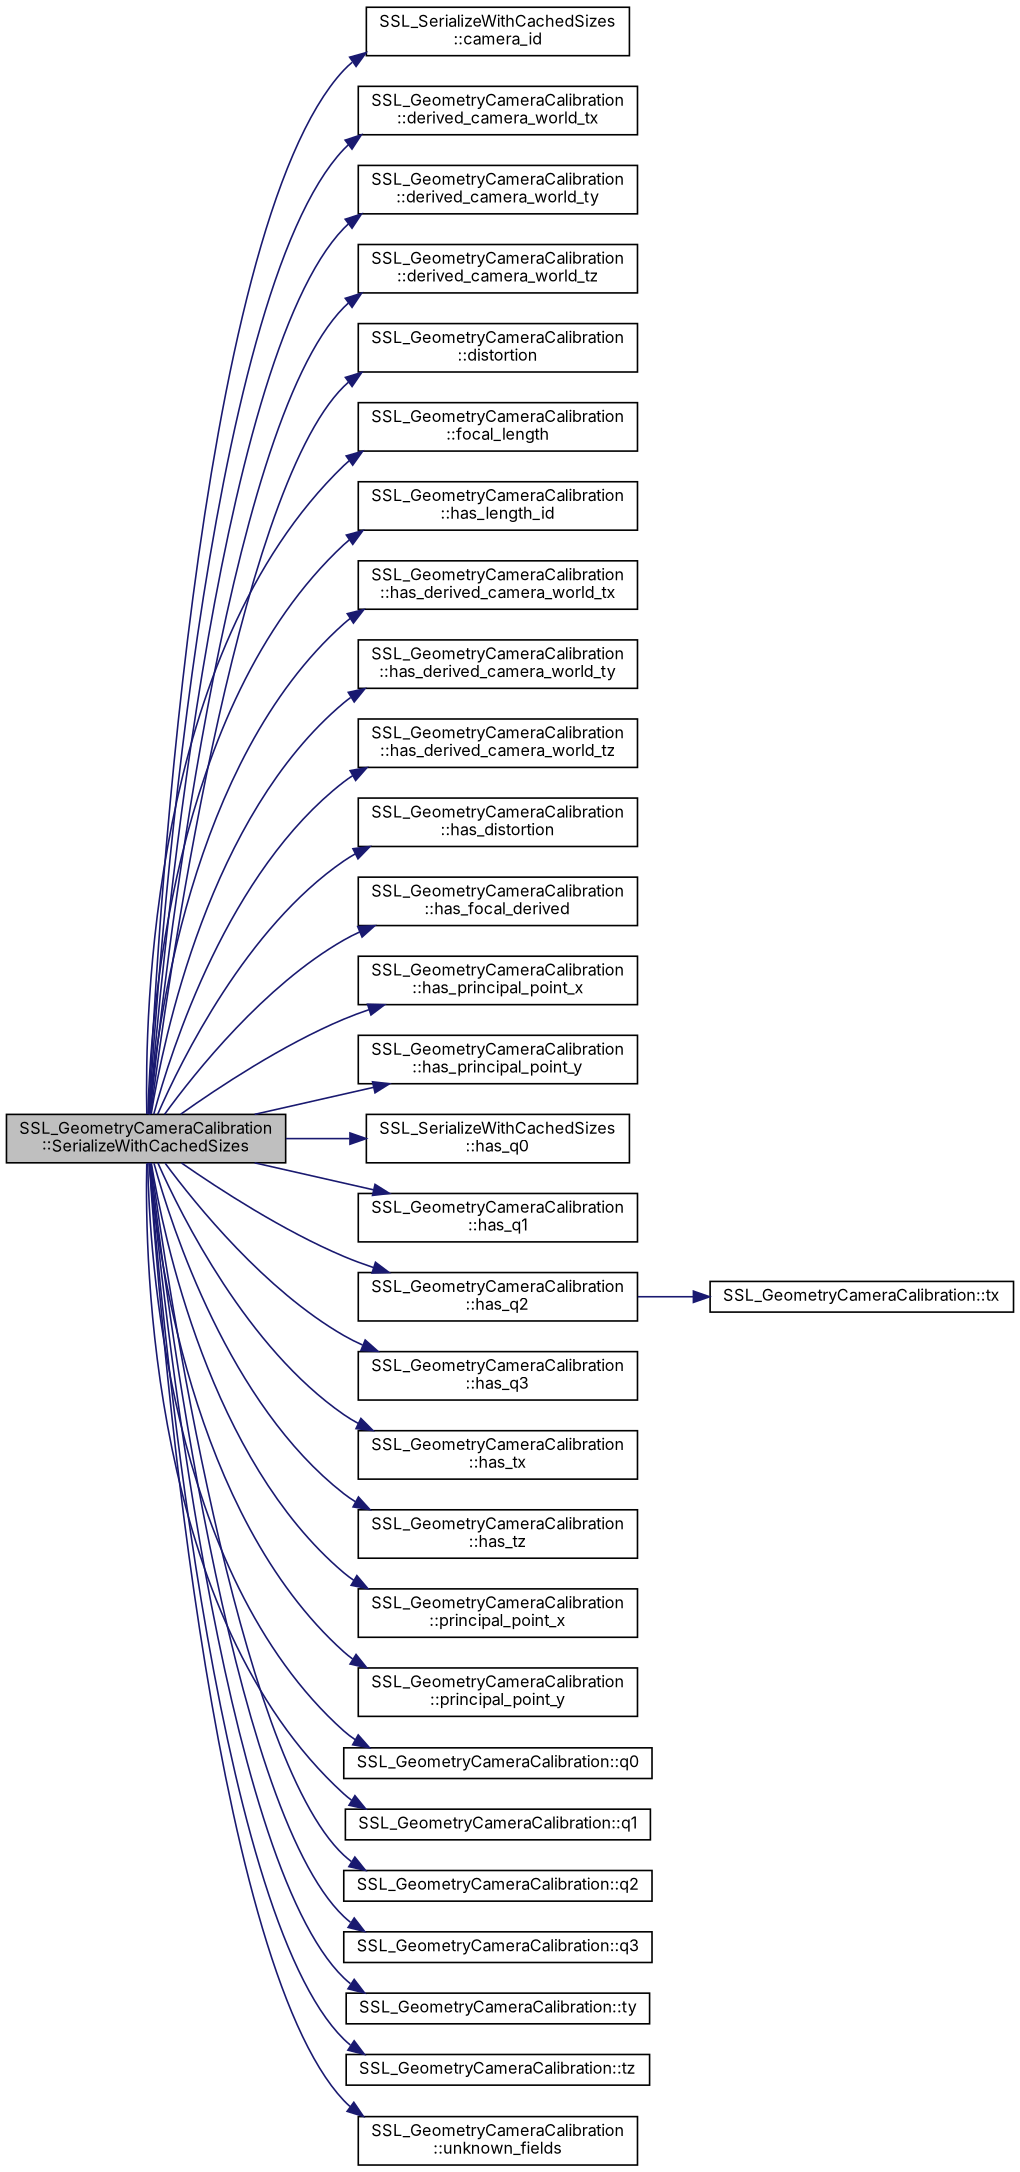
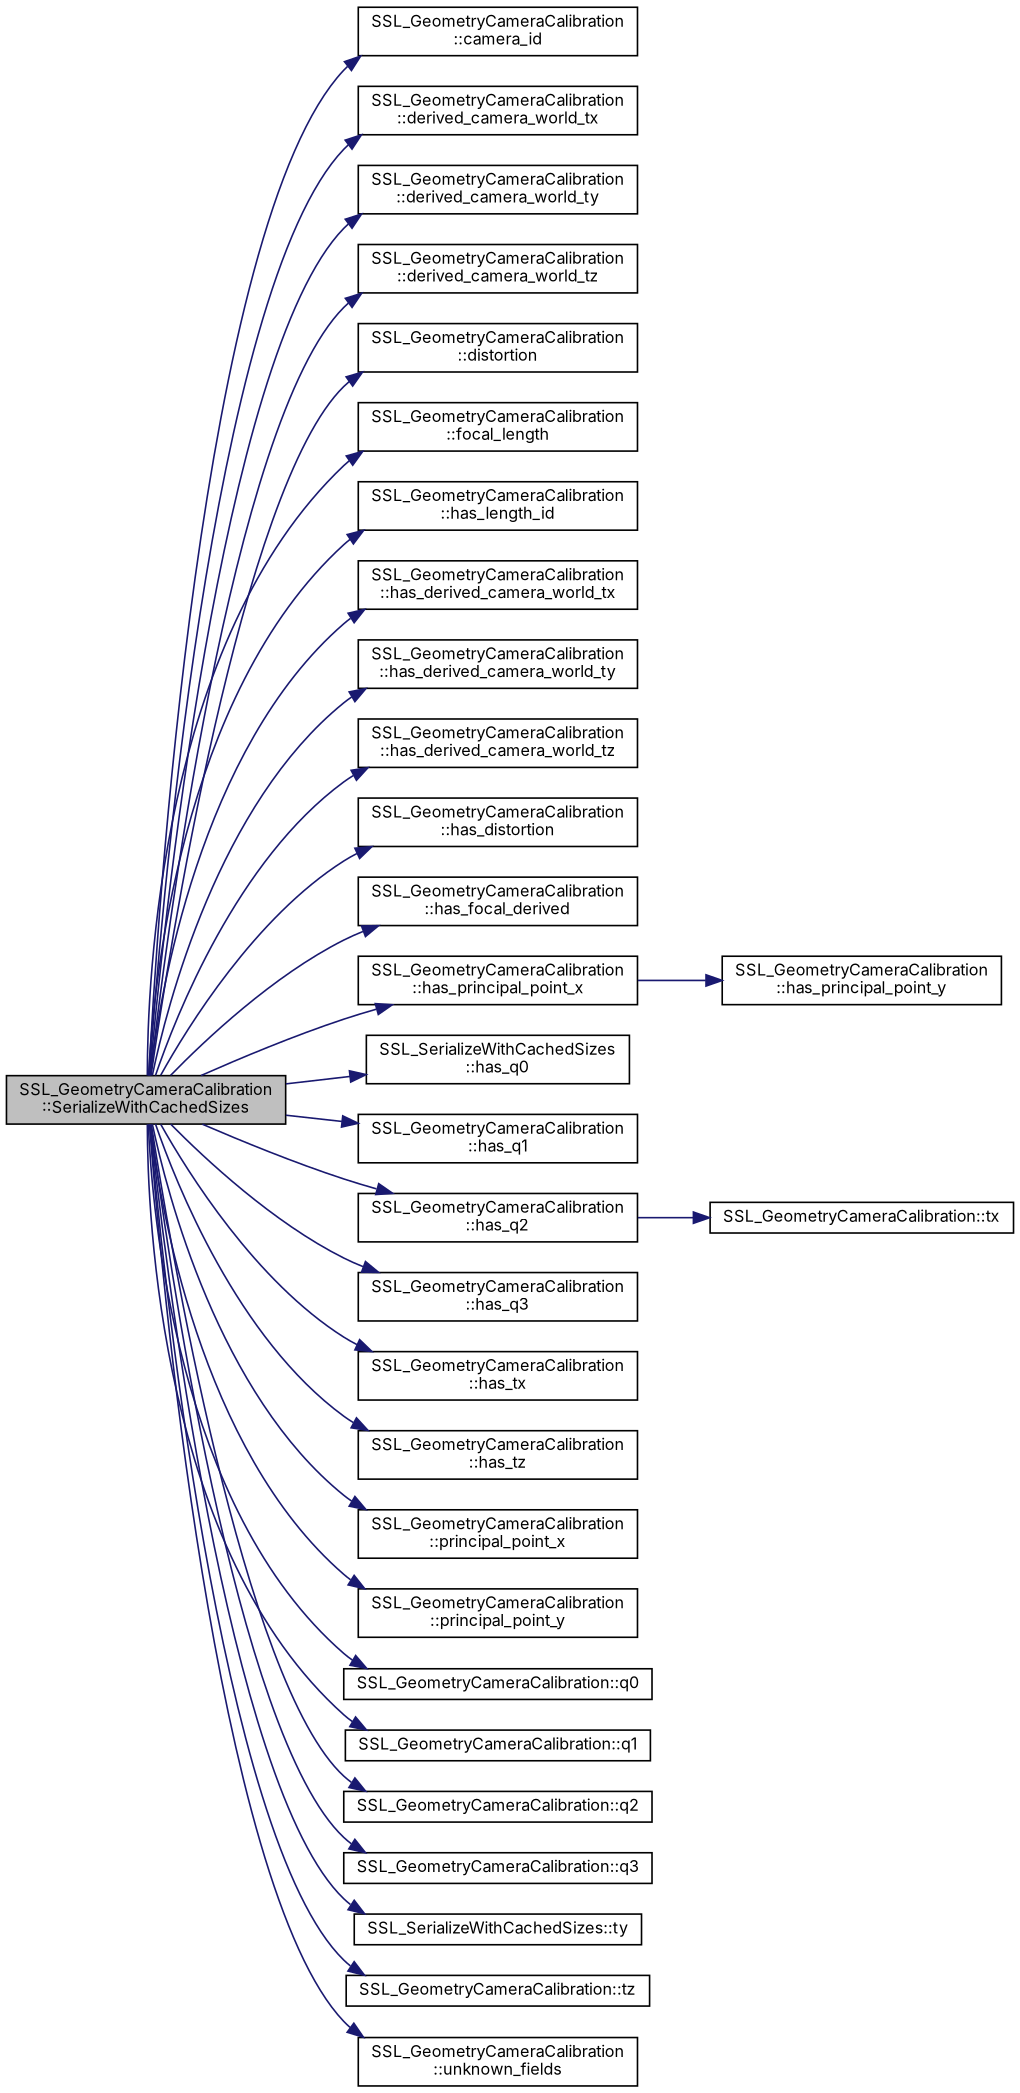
(498, 31) -> (498, 31)
(314, 1101) -> (672, 980)
(498, 2008) -> (498, 1929)
